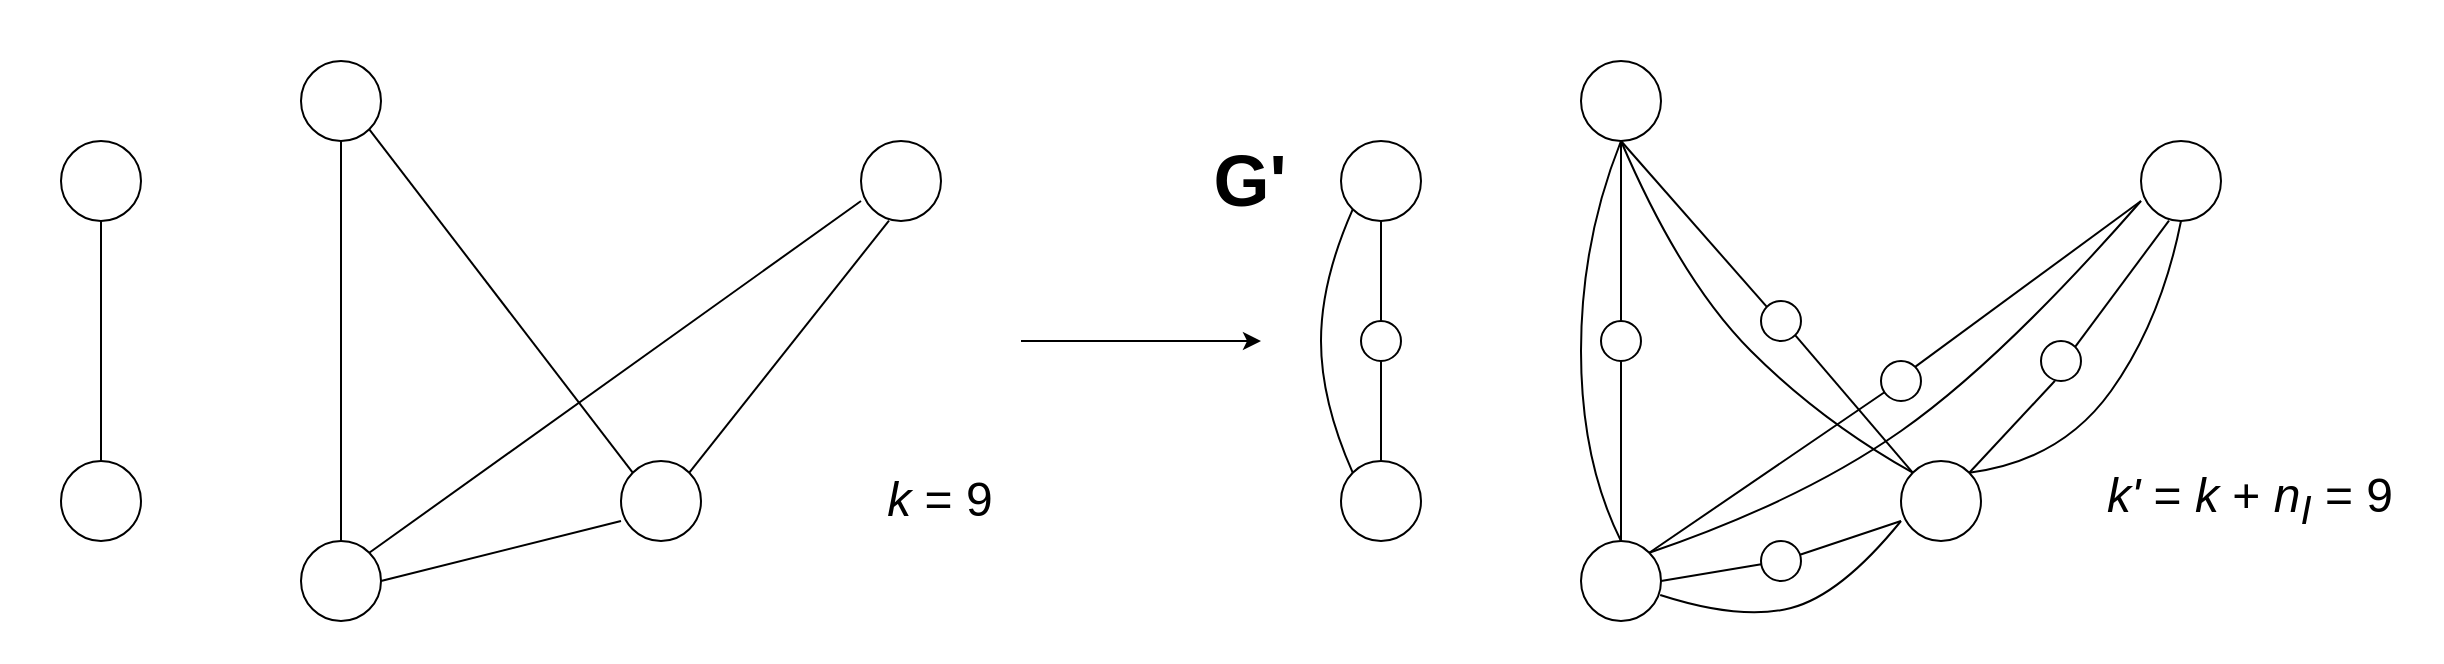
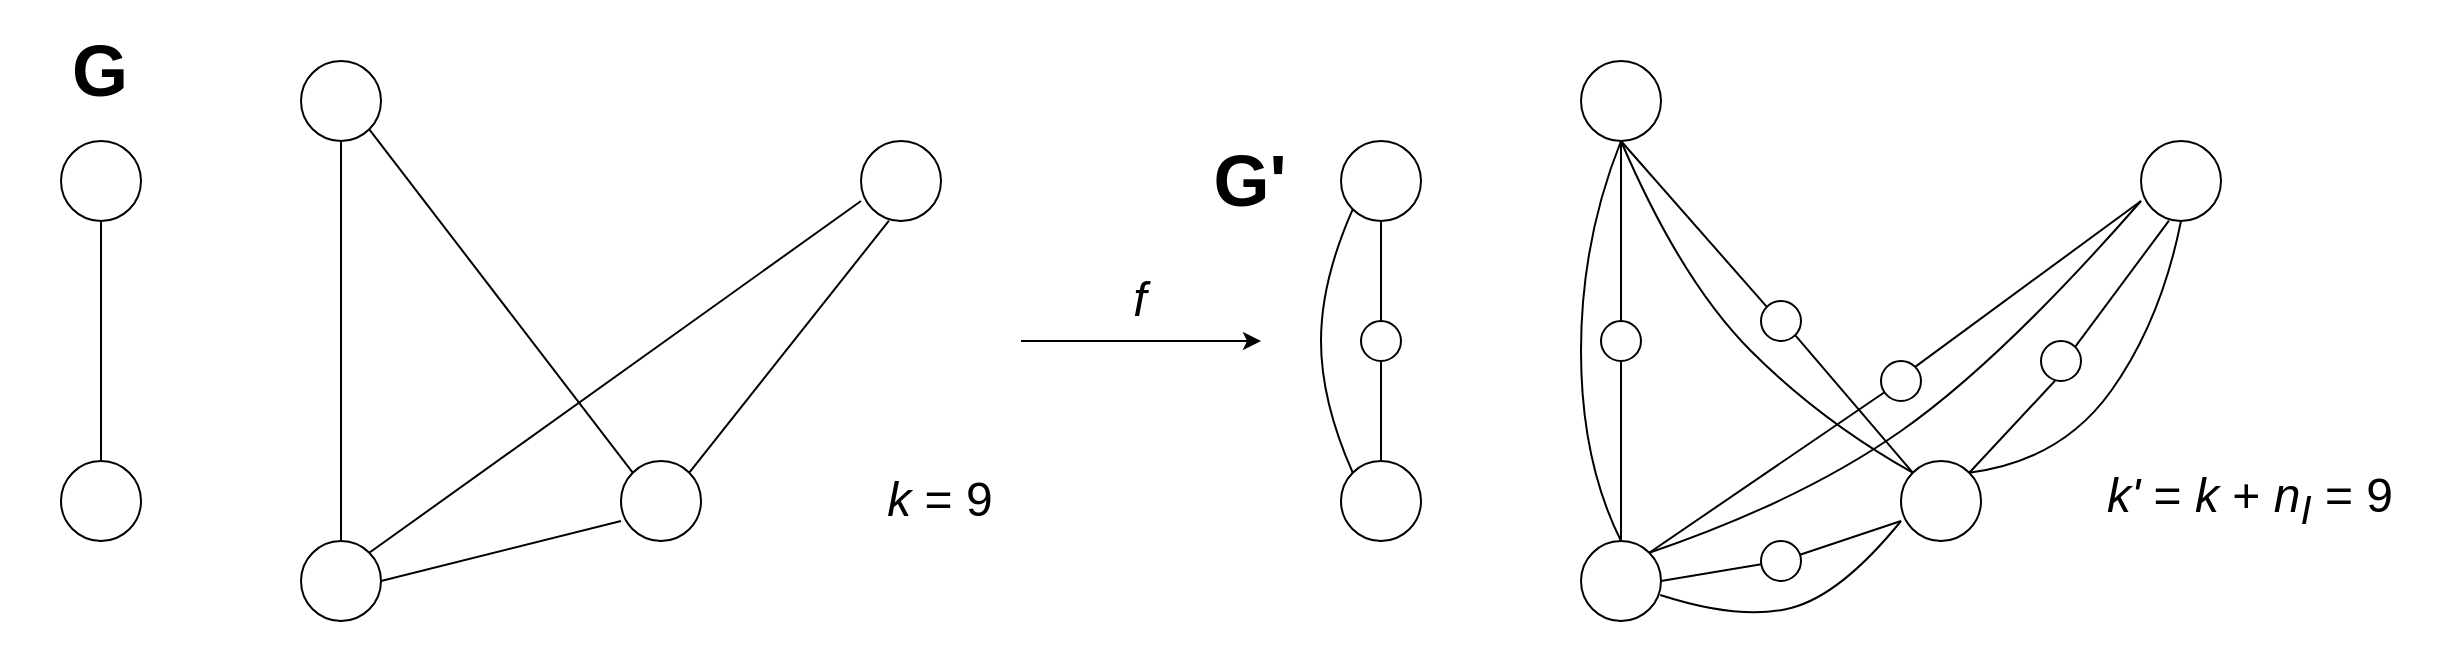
none -> (101, 71)
none -> (1141, 301)
